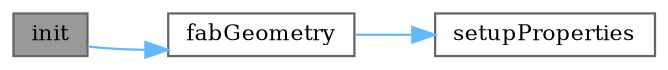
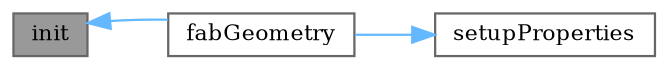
(116, 49) -> (139, 20)
